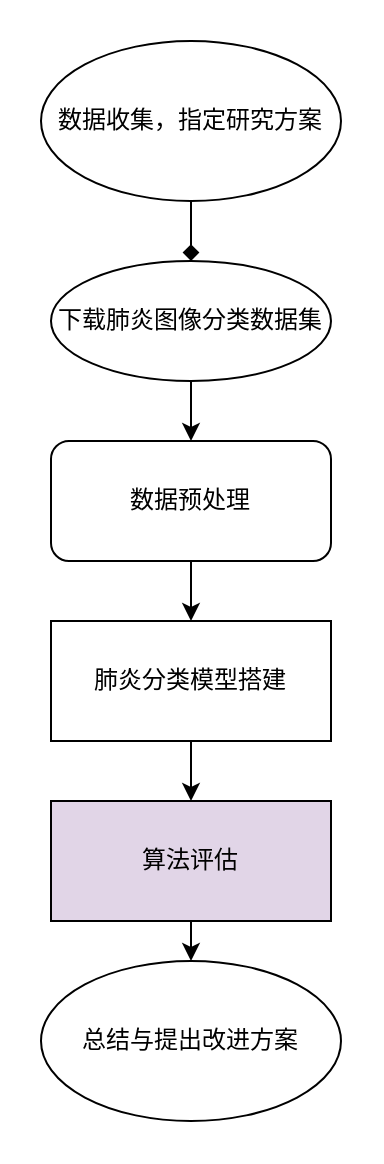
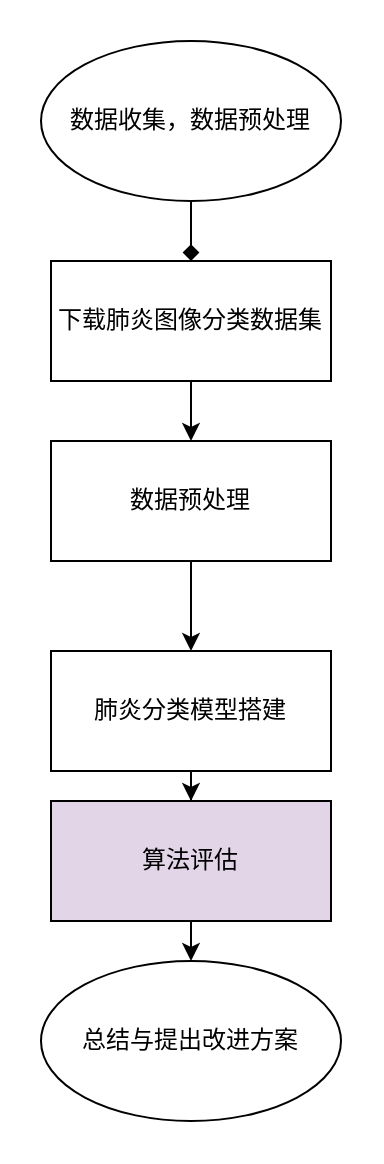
(191, 121) -> (191, 121)
(191, 321) -> (191, 321)
(191, 501) -> (191, 501)
(191, 681) -> (191, 711)
